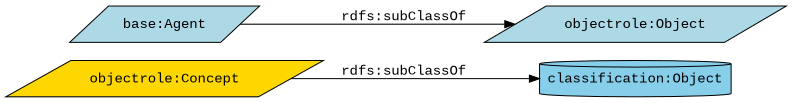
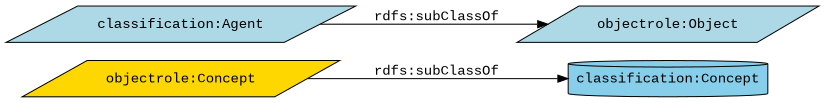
(165, 24) -> (181, 24)
(635, 79) -> (668, 79)
